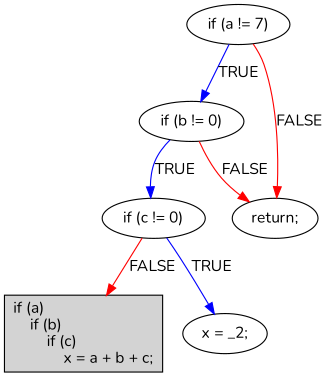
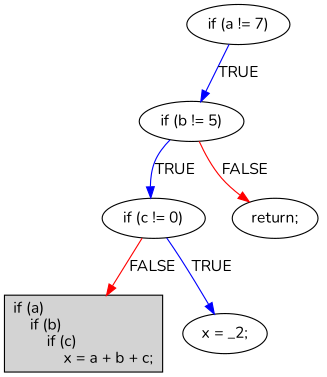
(275, 113) -> none
(192, 121) -> (192, 121)
